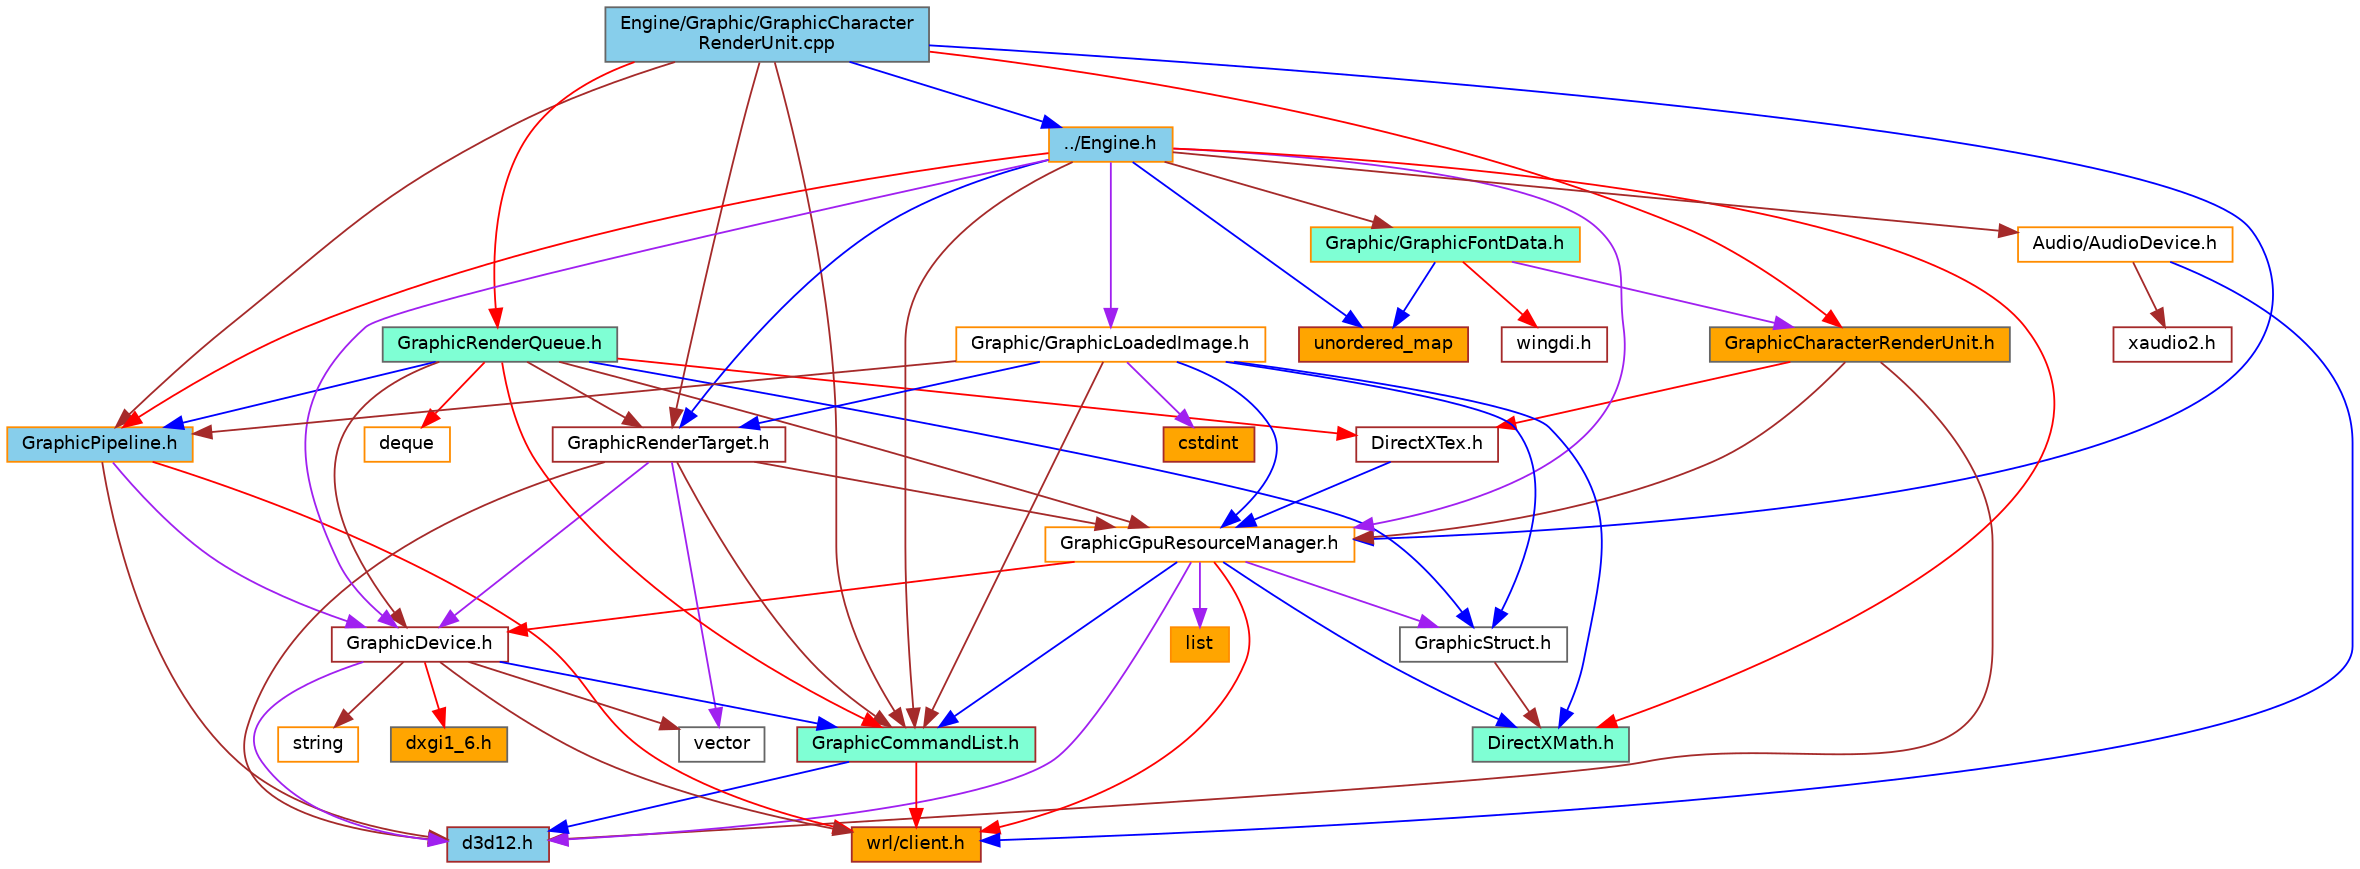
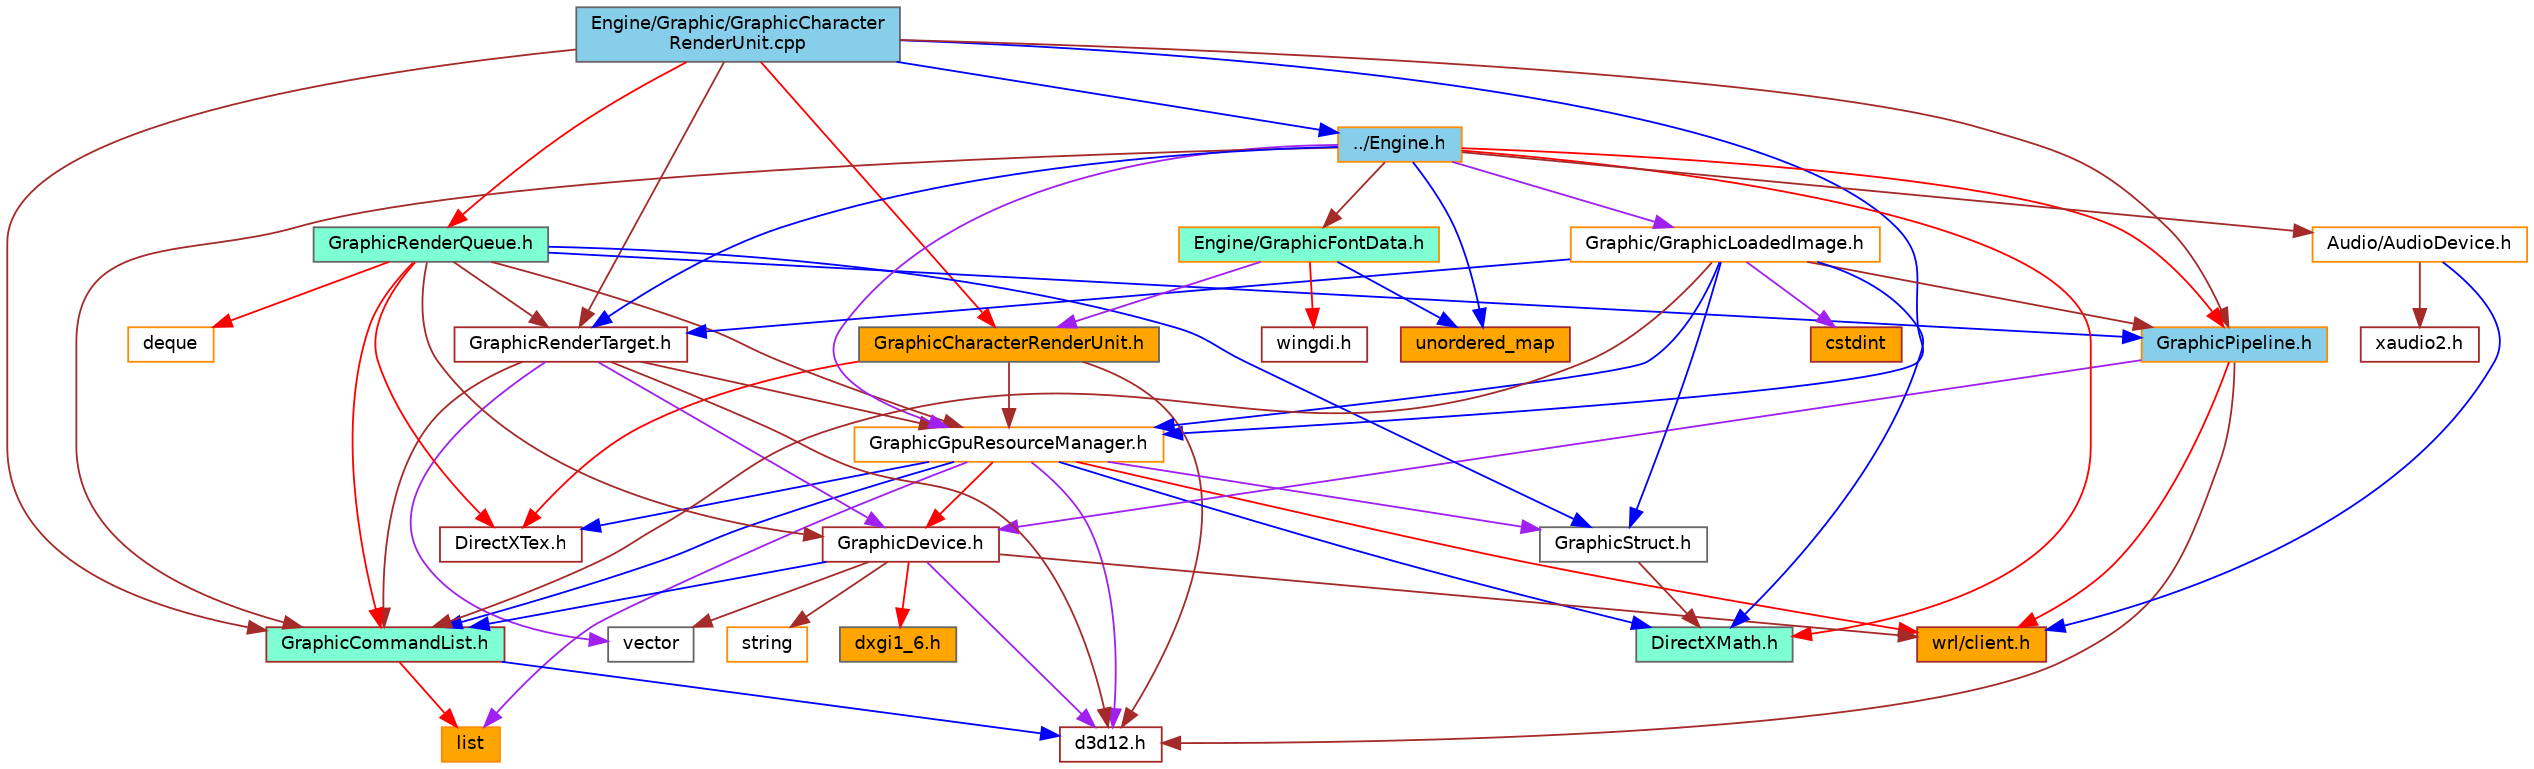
(1445, 245) -> (1309, 245)
(545, 274) -> none
(1322, 491) -> (764, 494)
(916, 786) -> (422, 688)
(498, 844) -> (1111, 744)
